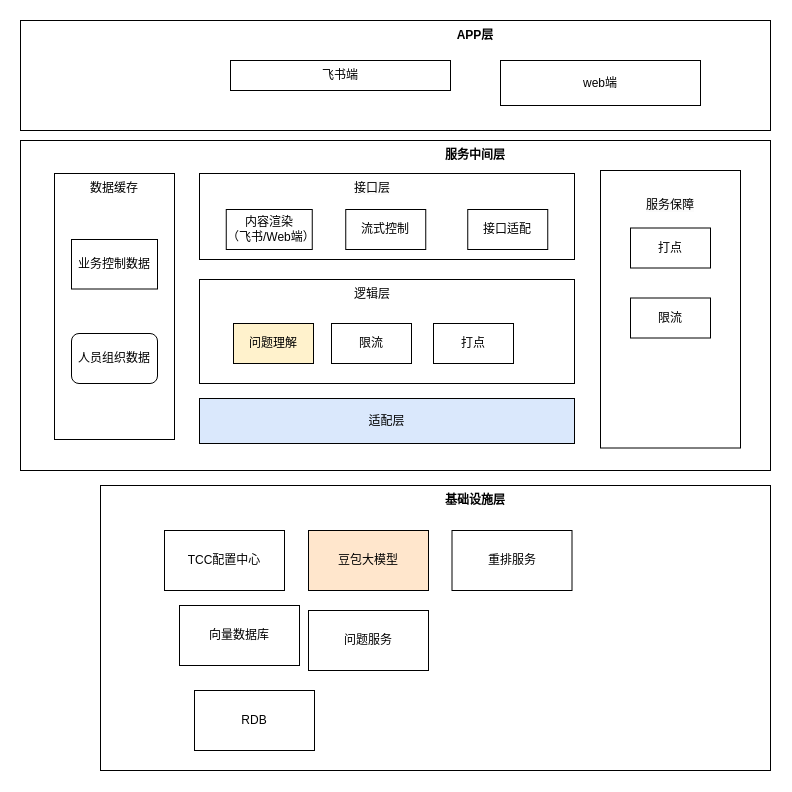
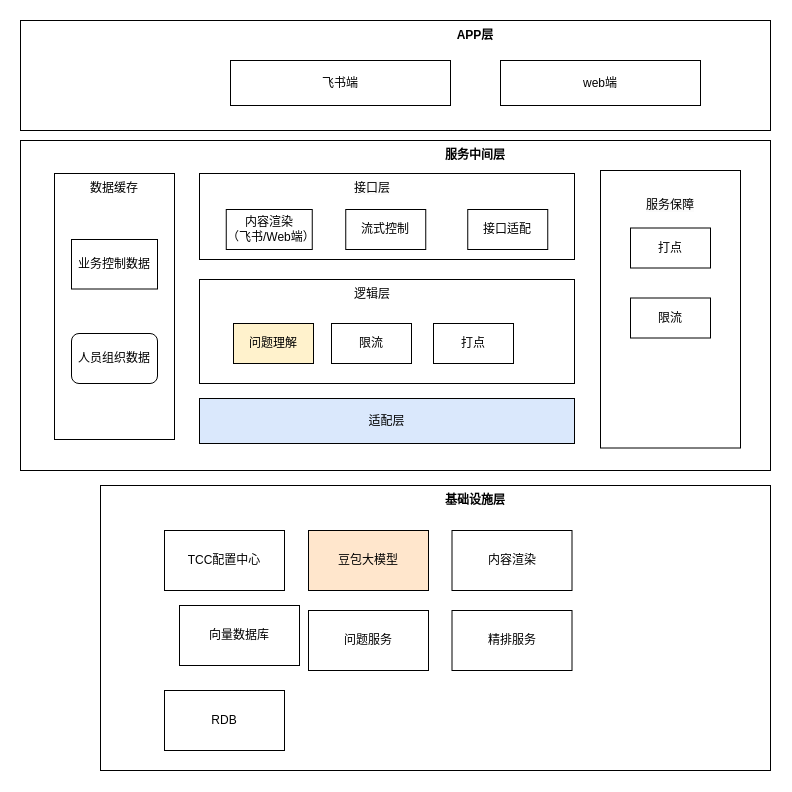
(341, 76) -> (341, 83)
(513, 561) -> (513, 561)
none -> (512, 641)
(255, 721) -> (225, 721)
